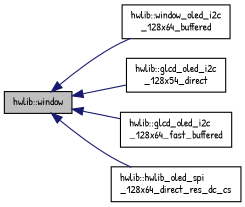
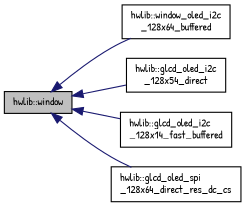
(176, 130) -> (176, 130)
(176, 184) -> (176, 184)
